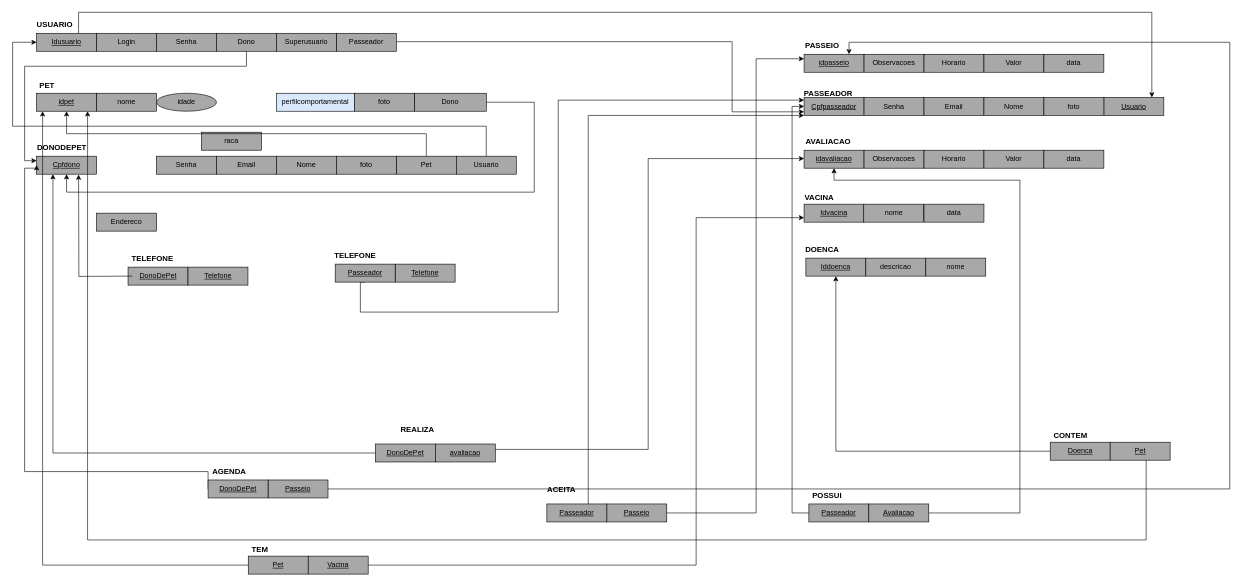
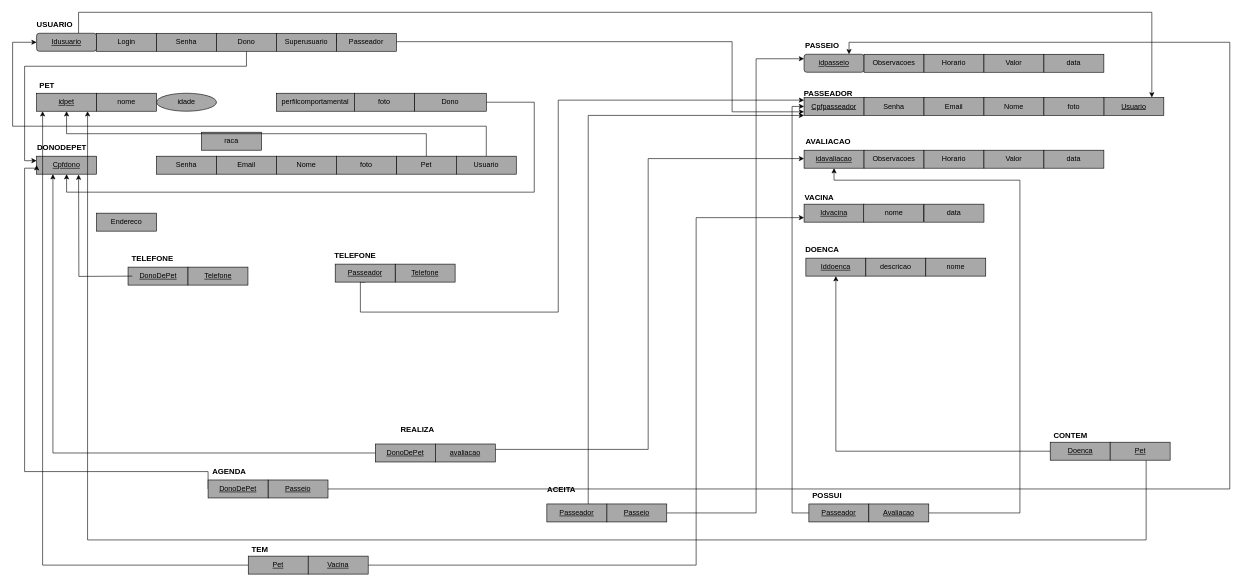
(66, 42) -> (66, 42)
(834, 63) -> (834, 63)
(315, 102) -> (315, 102)
